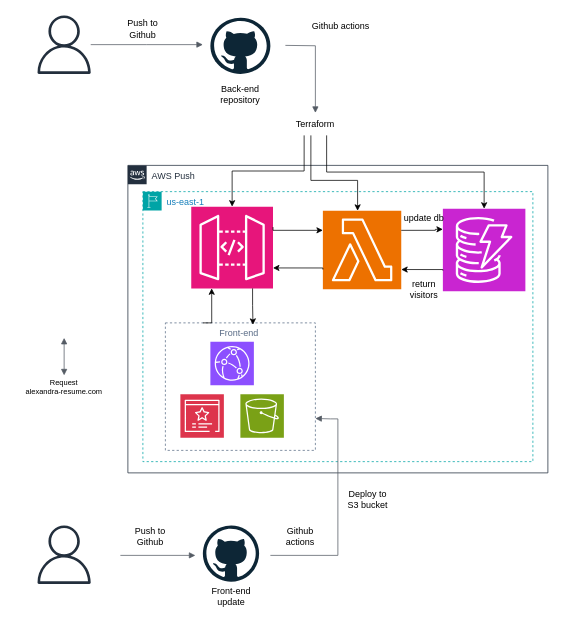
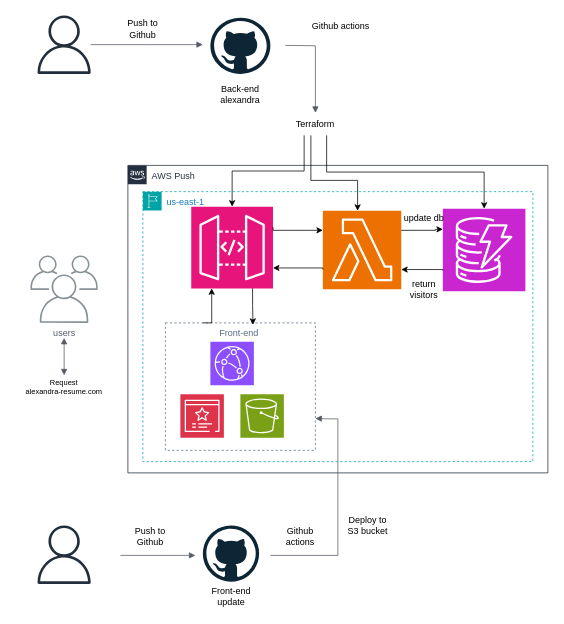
(240, 94) -> (240, 94)
none -> (64, 289)
(368, 499) -> (368, 525)
